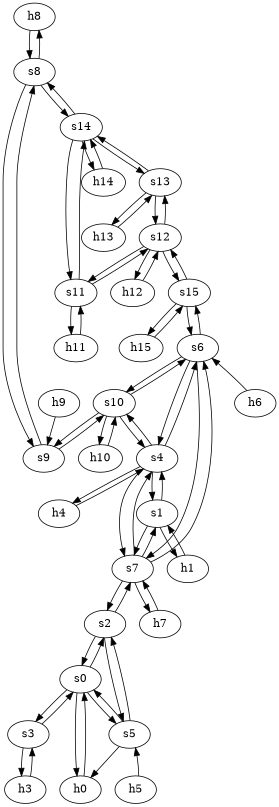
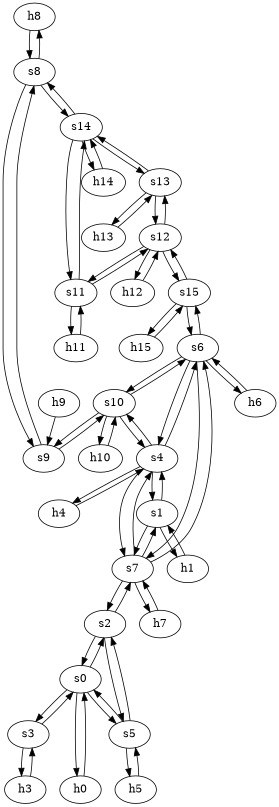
none -> (220, 375)
(108, 759) -> (127, 759)
